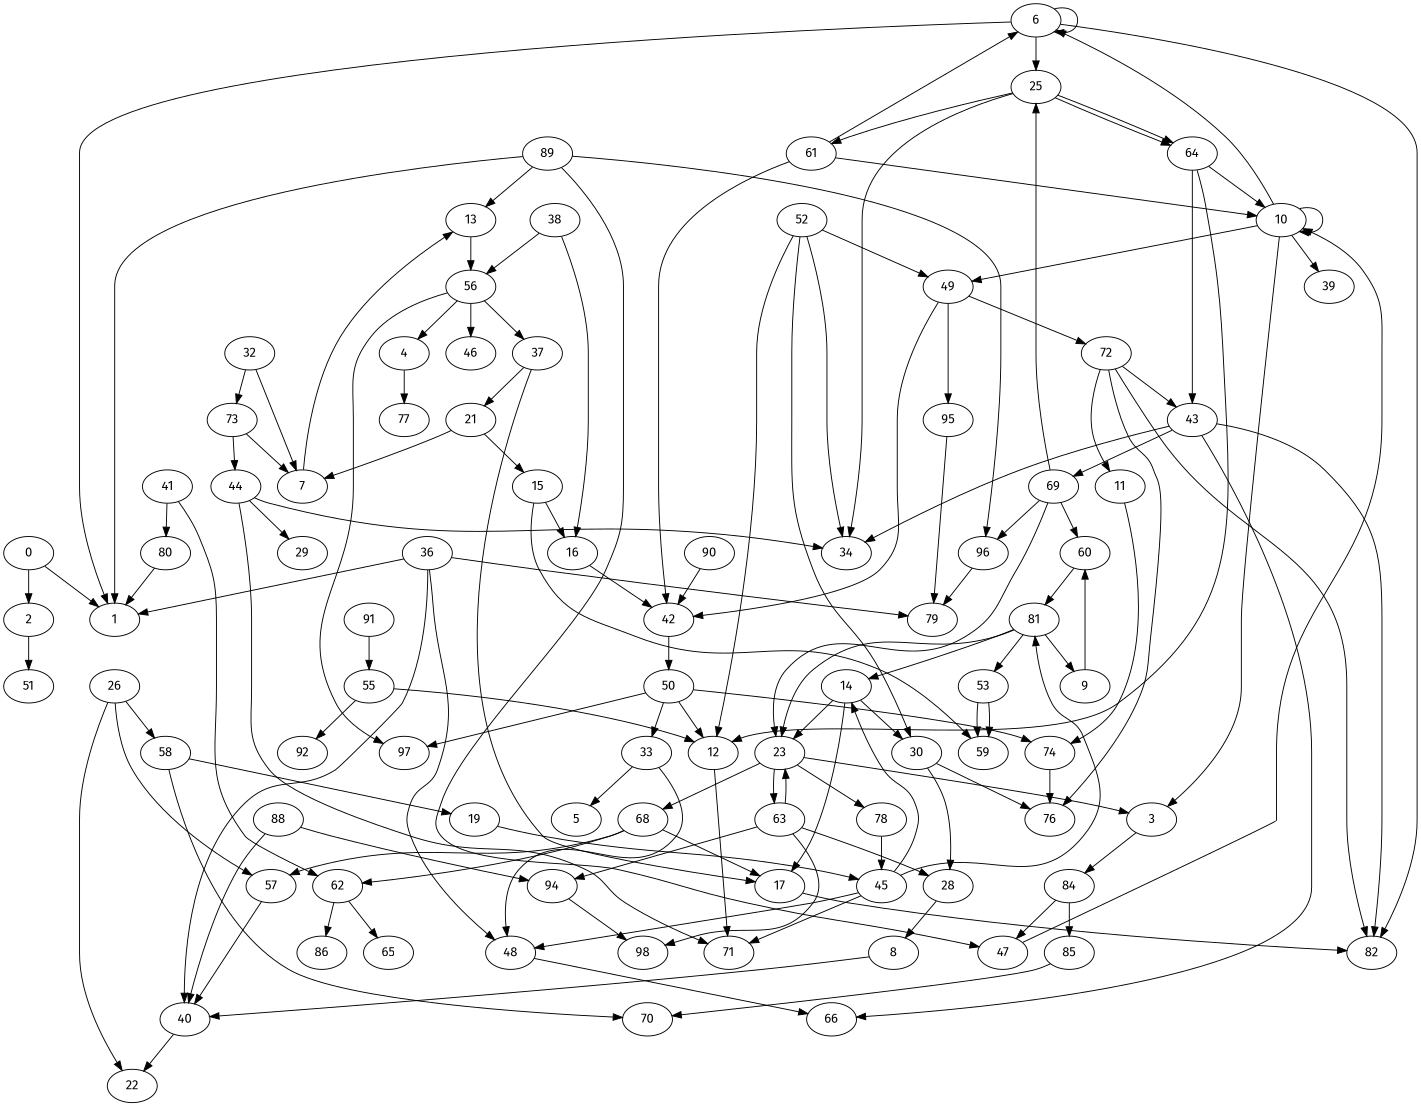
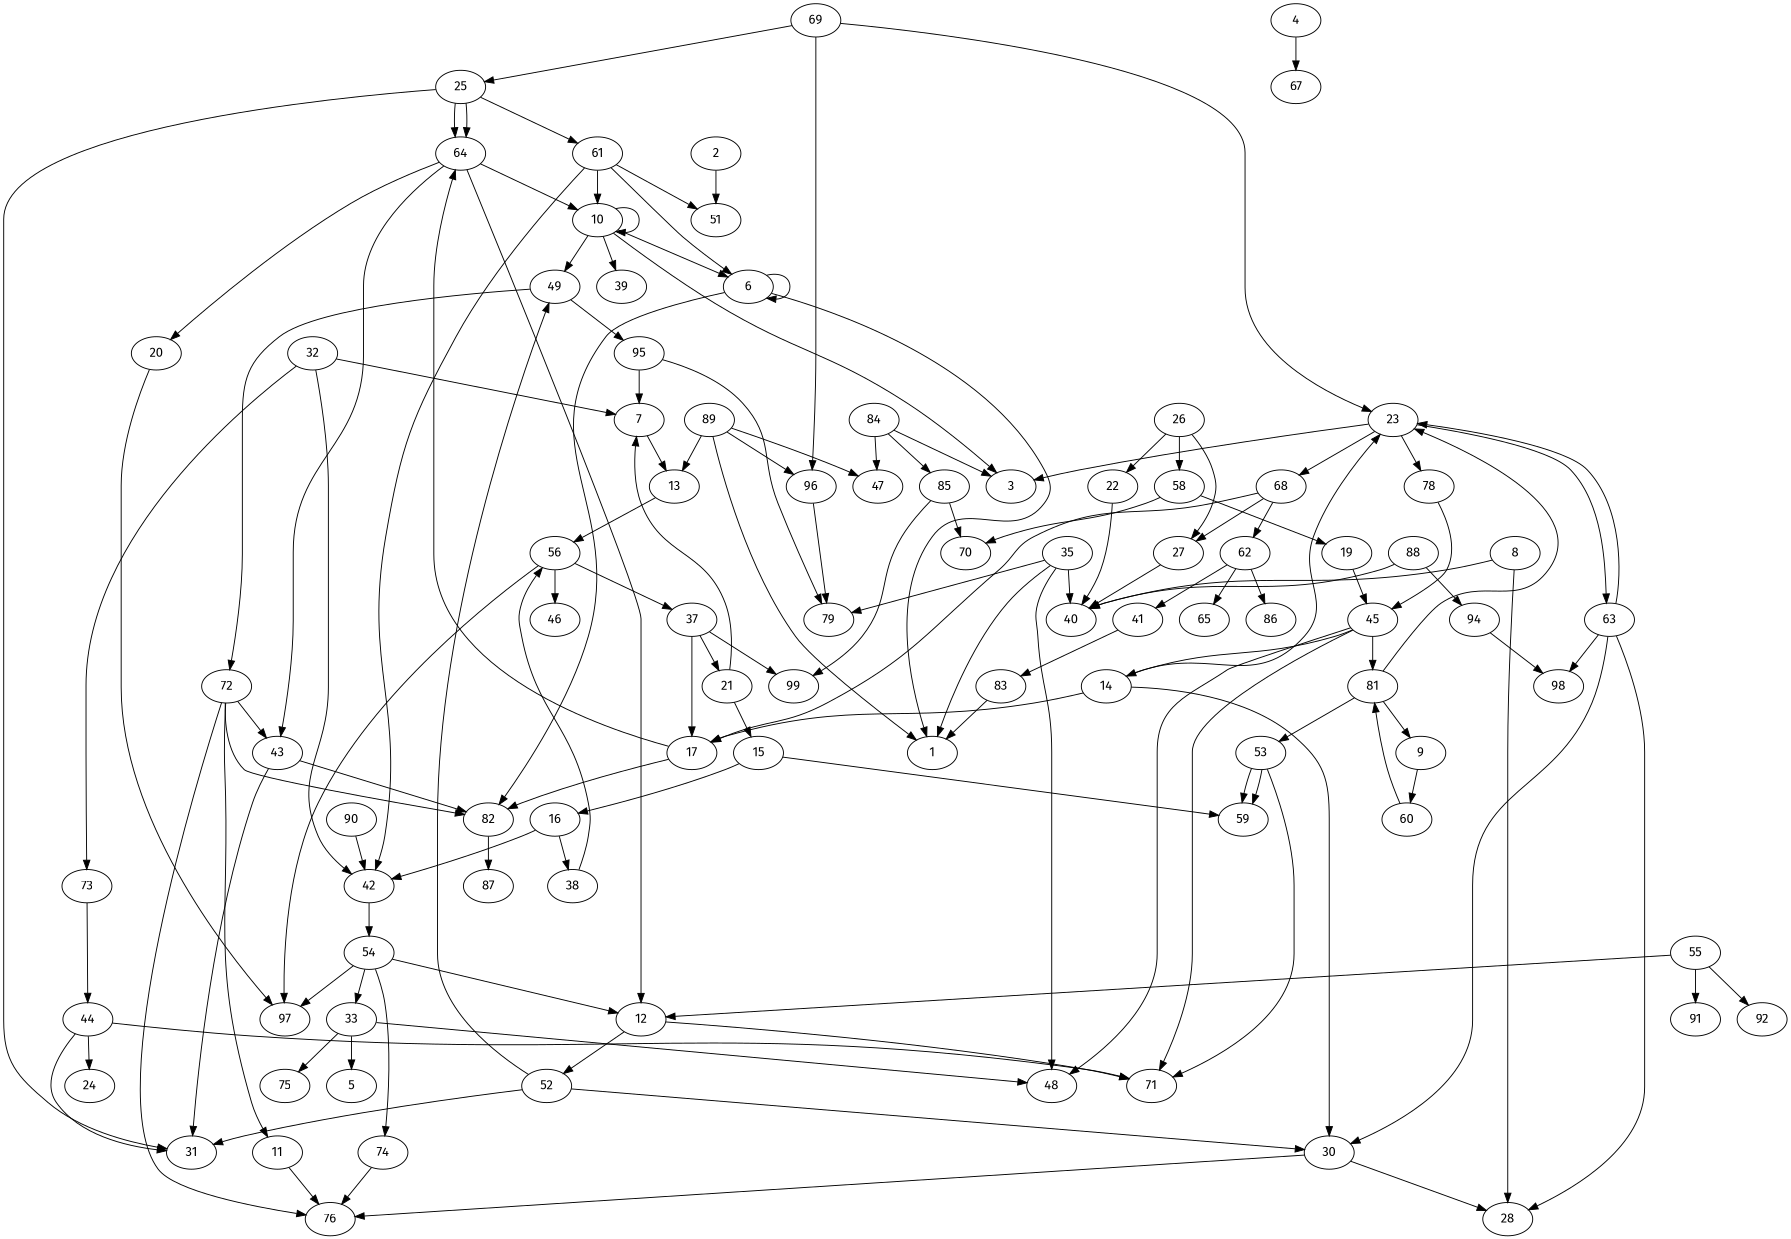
(1036, 49) -> none
none -> (653, 185)
(441, 317) -> none
none -> (156, 353)
(588, 380) -> (563, 848)
(404, 420) -> (1296, 87)
(264, 450) -> (639, 382)
(1127, 451) -> none
(754, 479) -> (598, 1050)
(898, 515) -> (328, 625)
(1067, 515) -> none
none -> (434, 527)
(29, 553) -> none
(166, 553) -> (1001, 686)
(302, 553) -> (90, 1086)
(427, 553) -> (1067, 553)
(846, 553) -> (191, 1153)
(1137, 631) -> (301, 1182)
(369, 649) -> (1696, 982)
(946, 654) -> none
(1291, 665) -> none
(669, 686) -> (369, 953)
none -> (794, 686)
(216, 705) -> (1207, 577)
(705, 842) -> (1473, 893)
(1114, 850) -> (938, 451)
(271, 886) -> (1178, 553)
none -> (488, 886)
(921, 919) -> (1508, 882)
none -> (1294, 946)
(832, 1019) -> none
(162, 1049) -> (1106, 552)
none -> (285, 1086)
